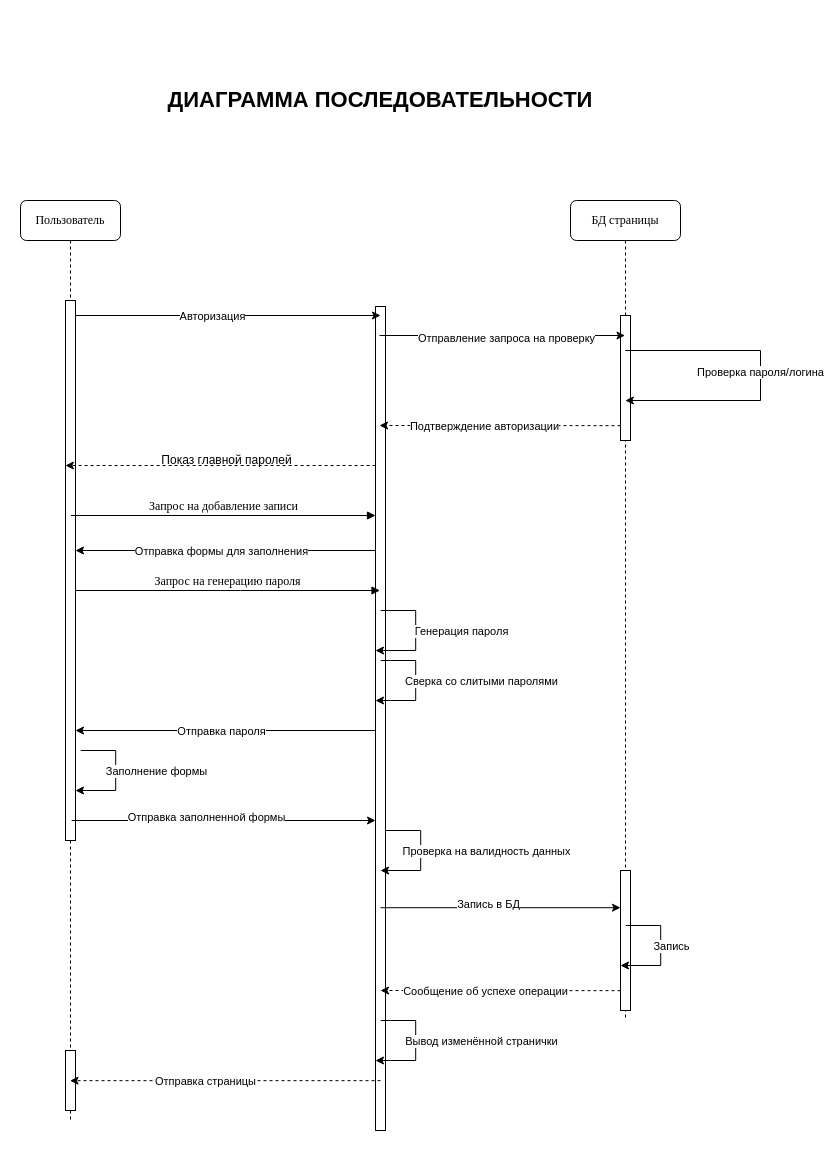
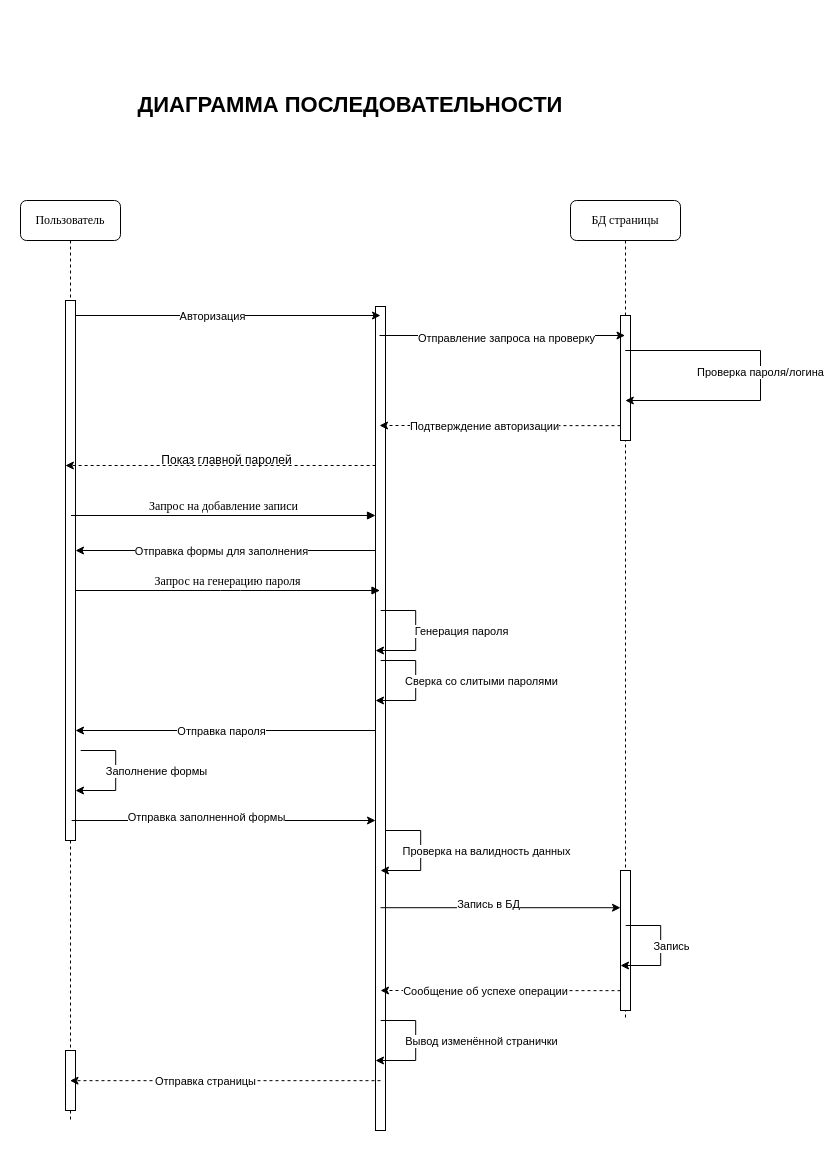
(381, 101) -> (351, 106)
